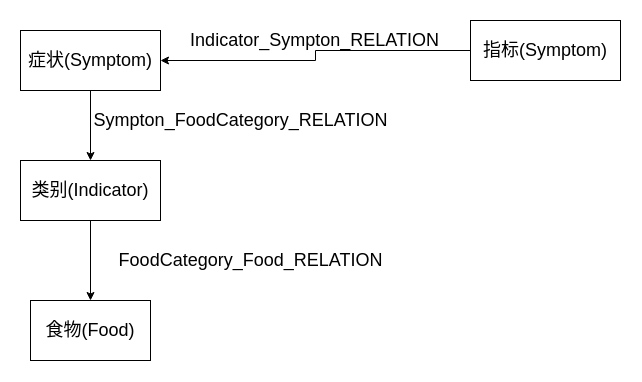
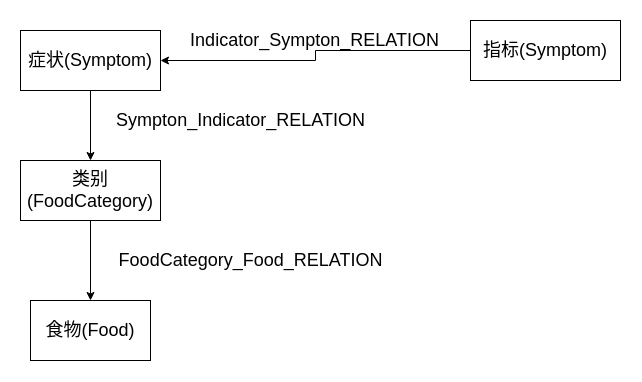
(241, 121) -> (241, 121)
(91, 191) -> (91, 191)
